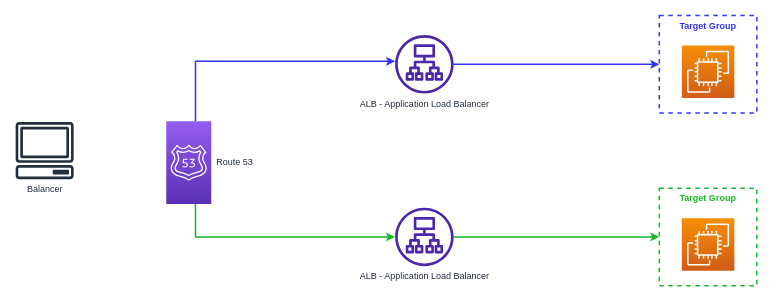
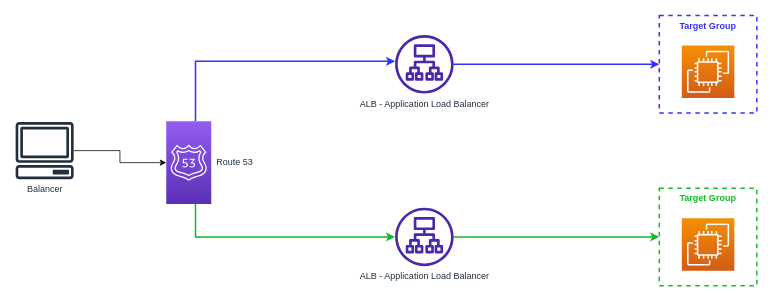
none -> (98, 150)
